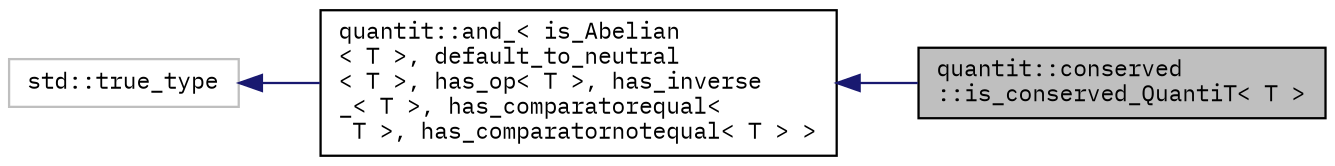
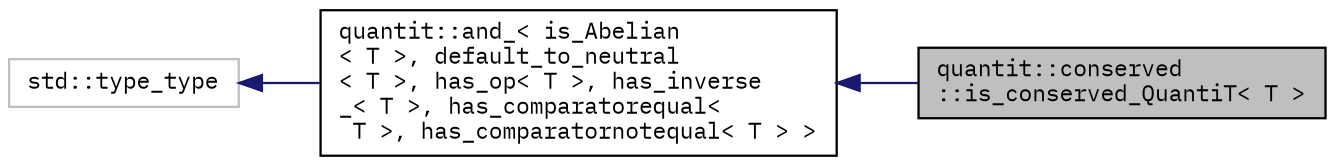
(124, 83) -> (124, 83)
